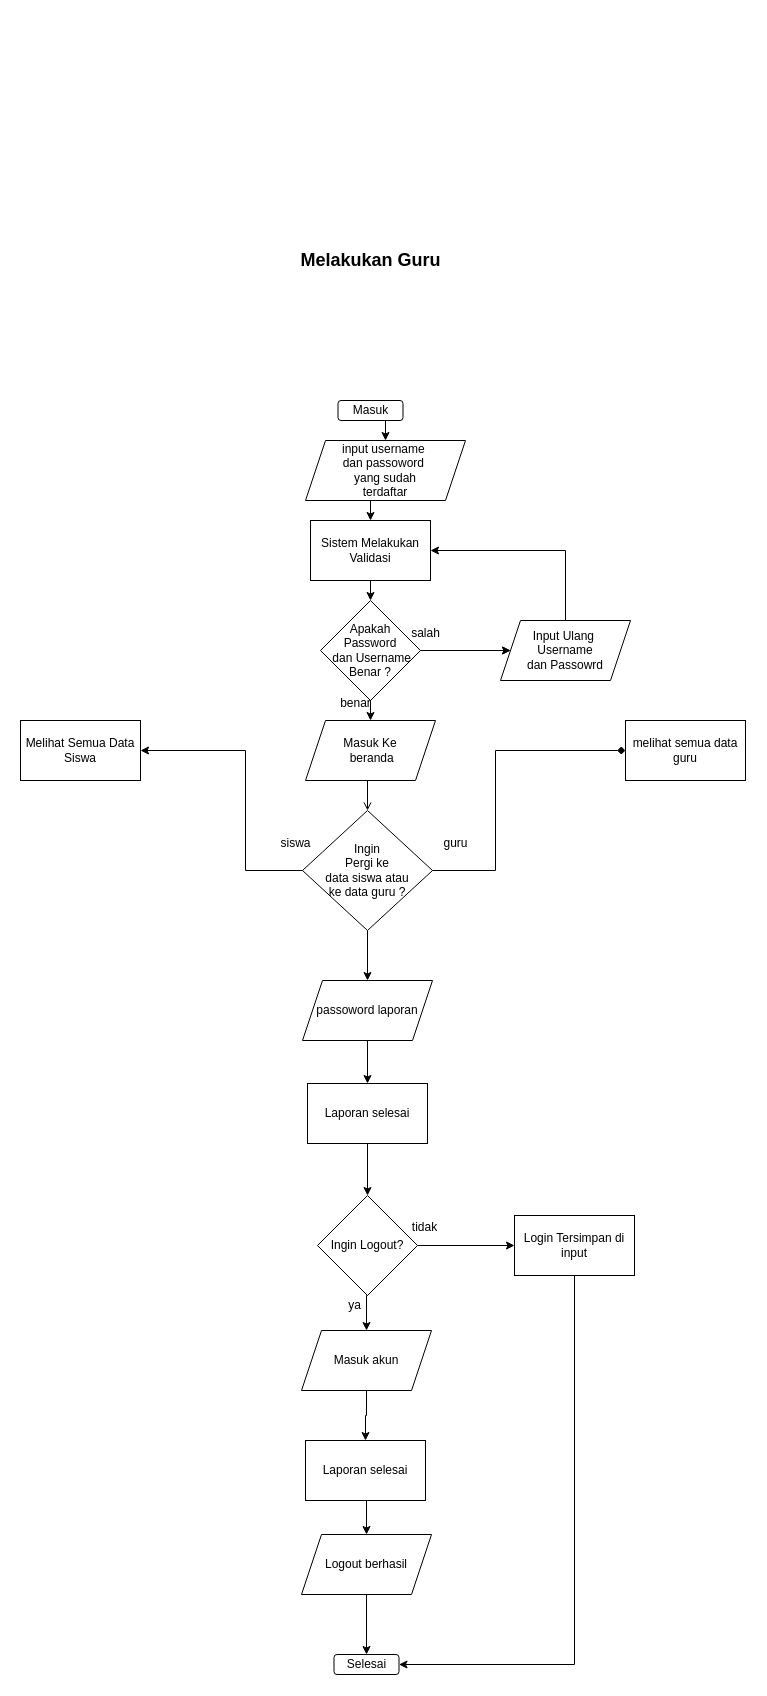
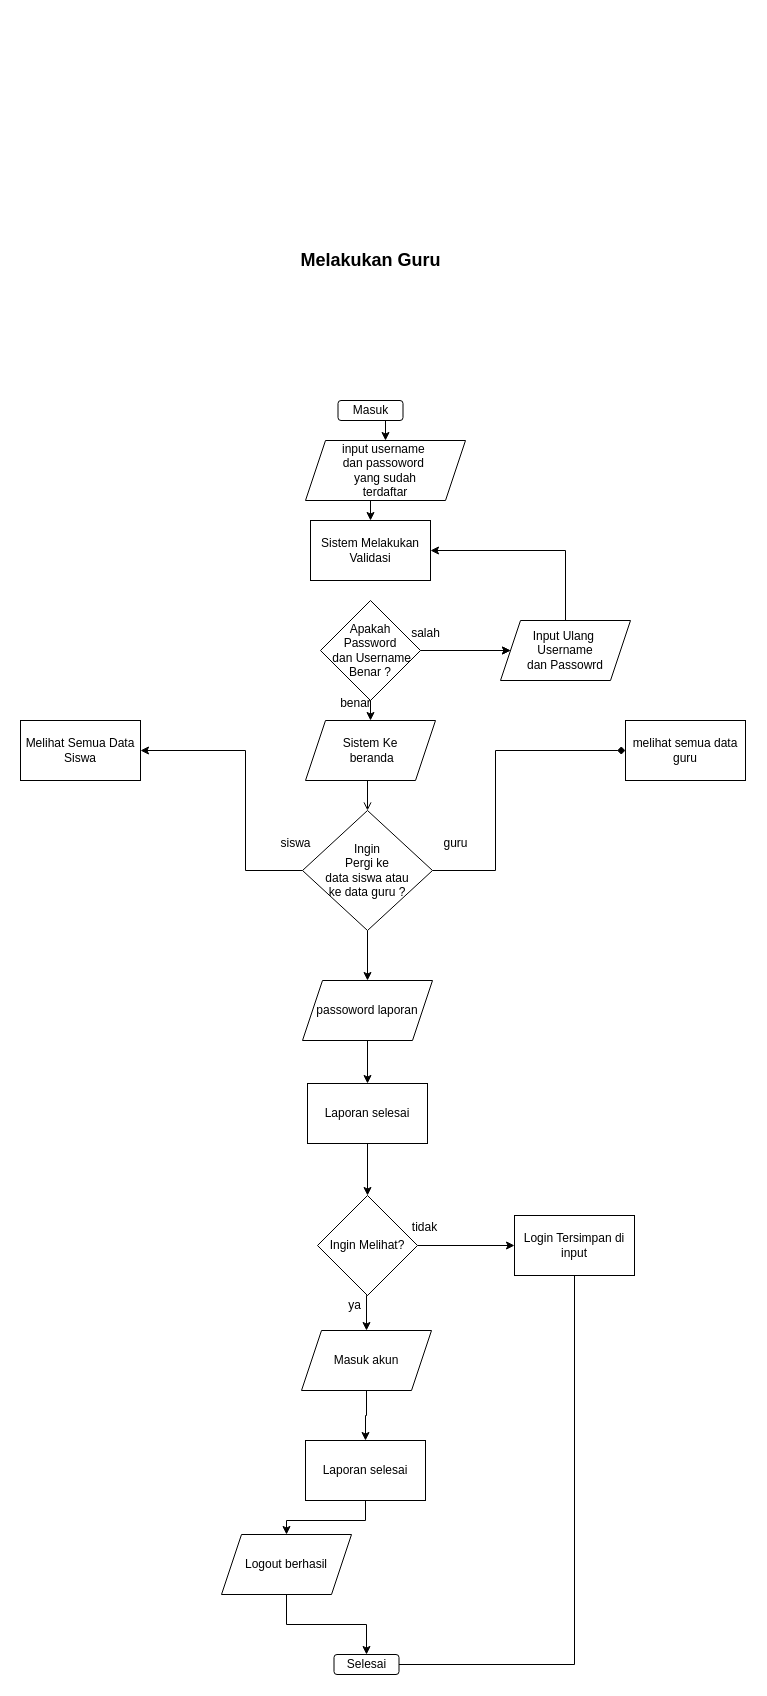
(371, 587) -> none
(371, 751) -> (371, 751)
(368, 1246) -> (368, 1246)
(367, 1565) -> (287, 1565)
(407, 1665) -> (404, 1665)
